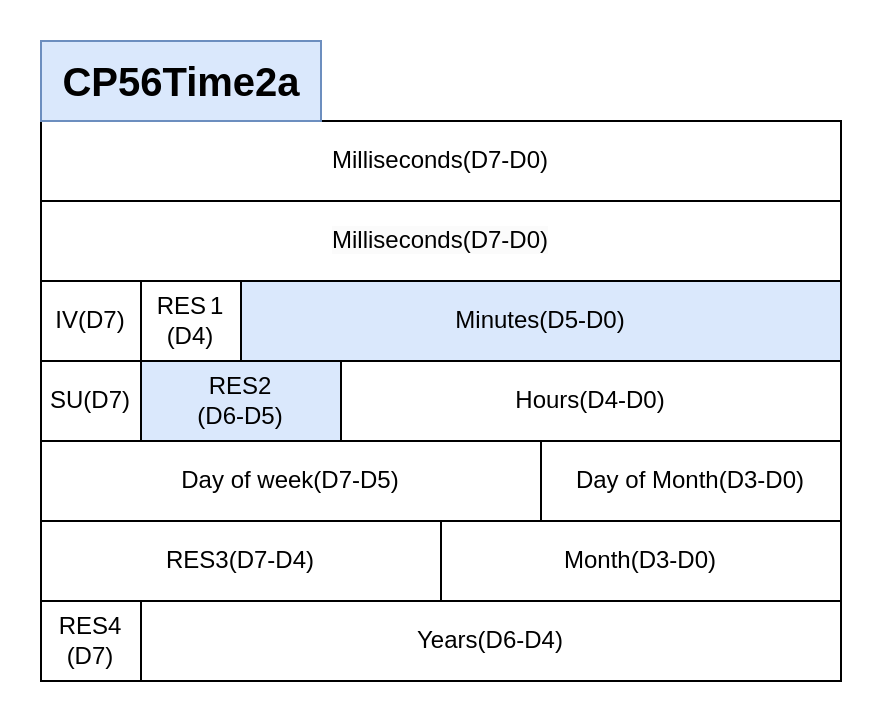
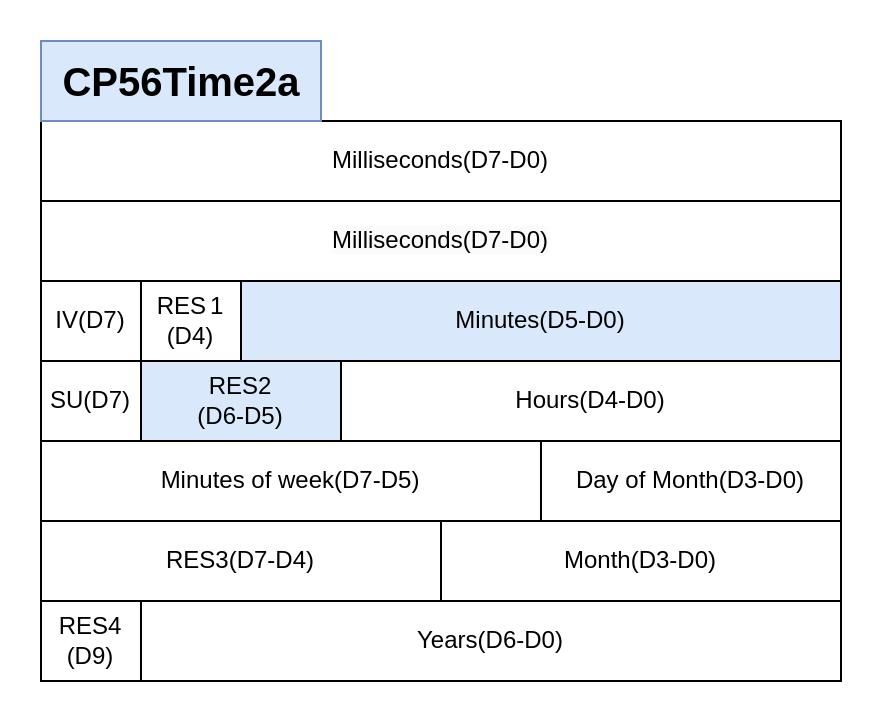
(291, 481) -> (291, 481)
(91, 641) -> (91, 641)
(491, 641) -> (491, 641)
